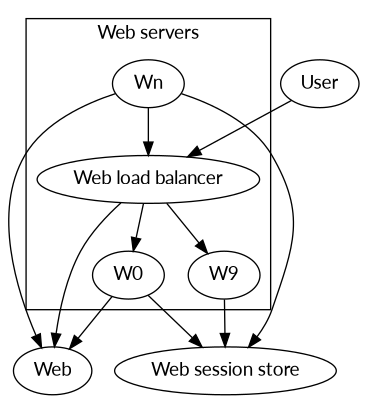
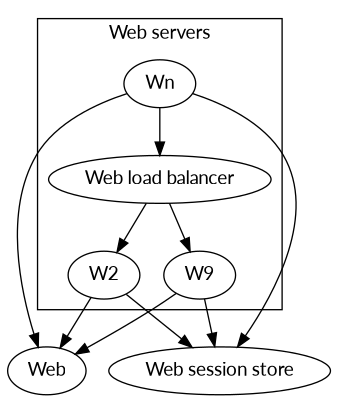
(320, 84) -> none
(75, 262) -> (132, 322)
(128, 275) -> (104, 275)
